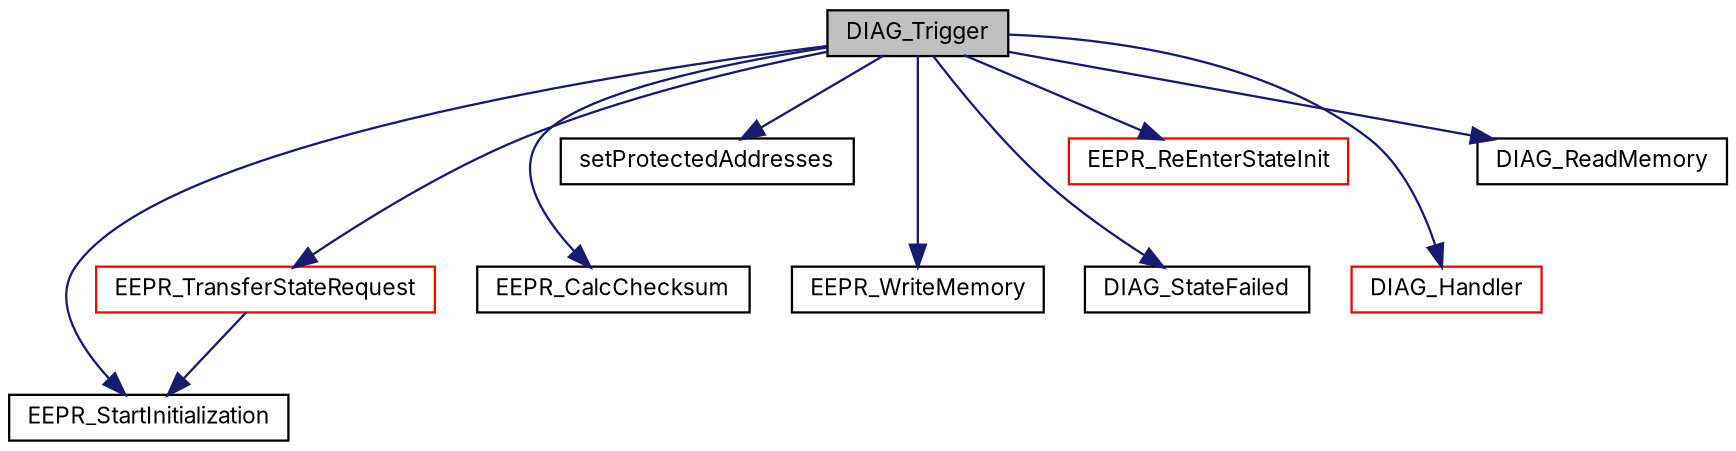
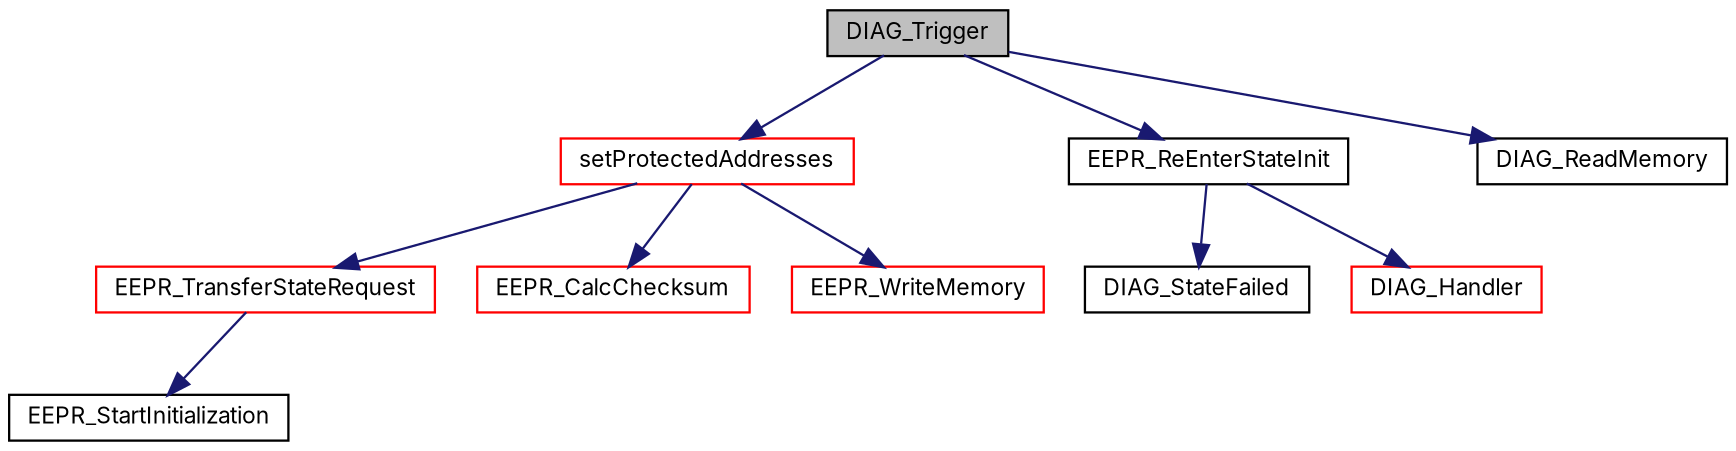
(1257, 80) -> (1317, 220)
(375, 128) -> none
(519, 140) -> (497, 222)
(918, 150) -> (803, 220)
(532, 156) -> (667, 216)
(707, 161) -> (707, 161)
(1209, 161) -> (1209, 161)
(1029, 166) -> (1204, 214)
(613, 290) -> (613, 290)
(918, 290) -> (918, 290)
